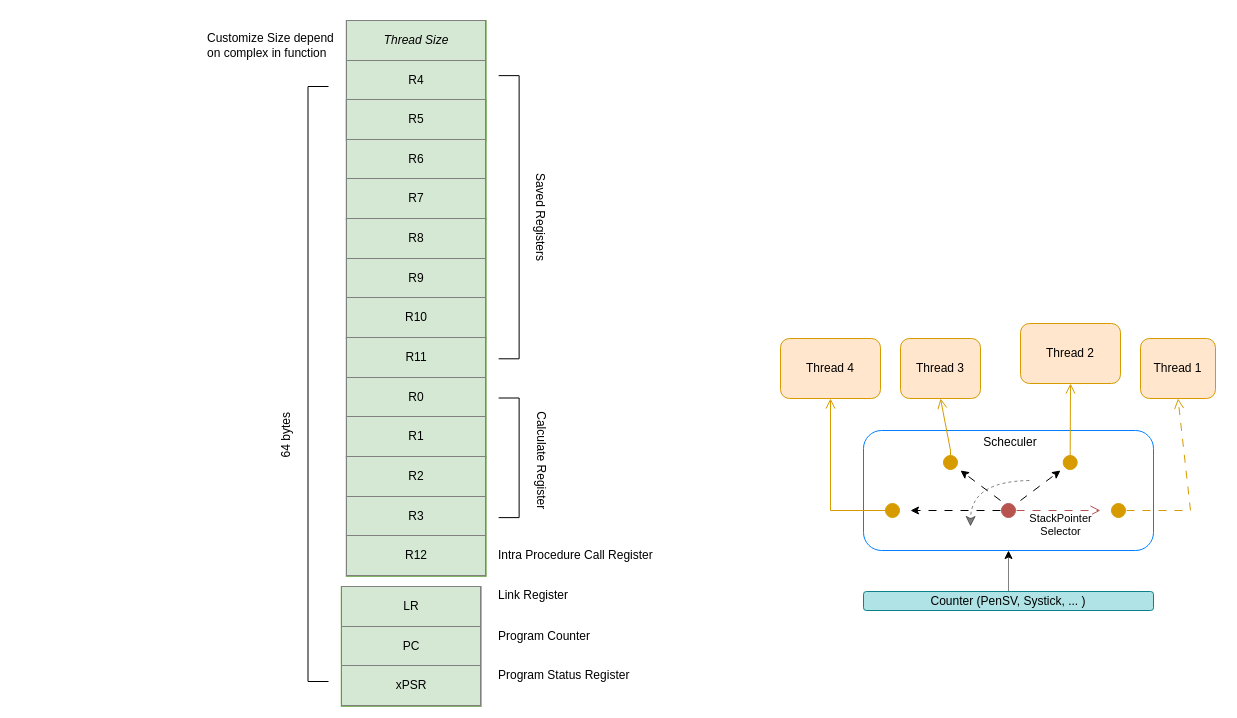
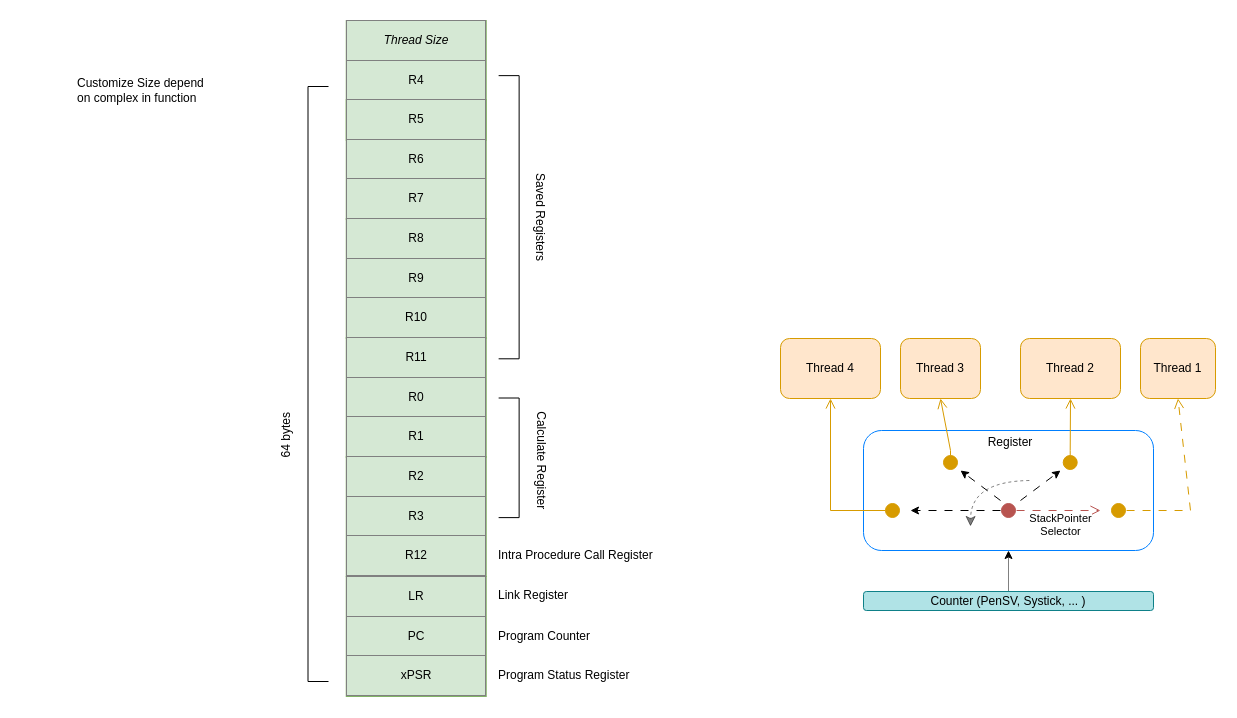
(276, 46) -> (146, 91)
(1071, 354) -> (1071, 369)
(1011, 443) -> (1011, 443)
(411, 647) -> (416, 637)
